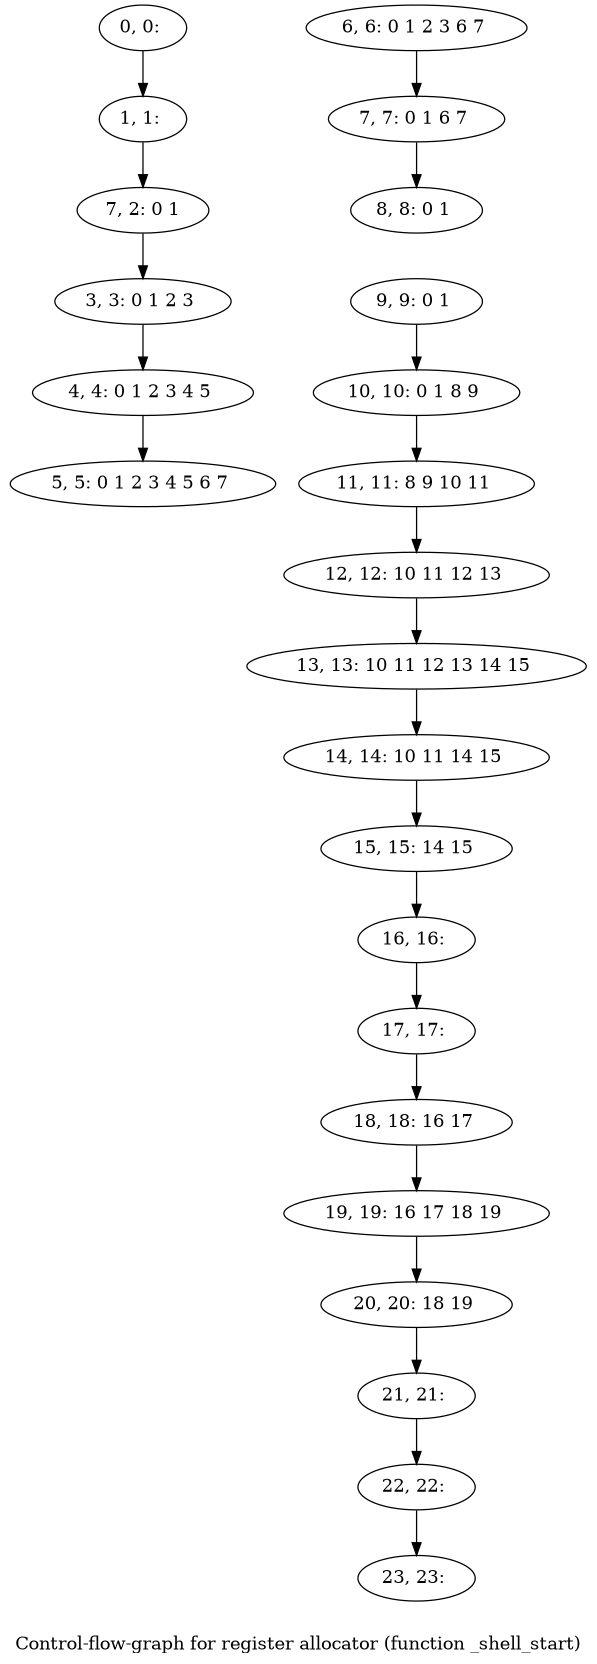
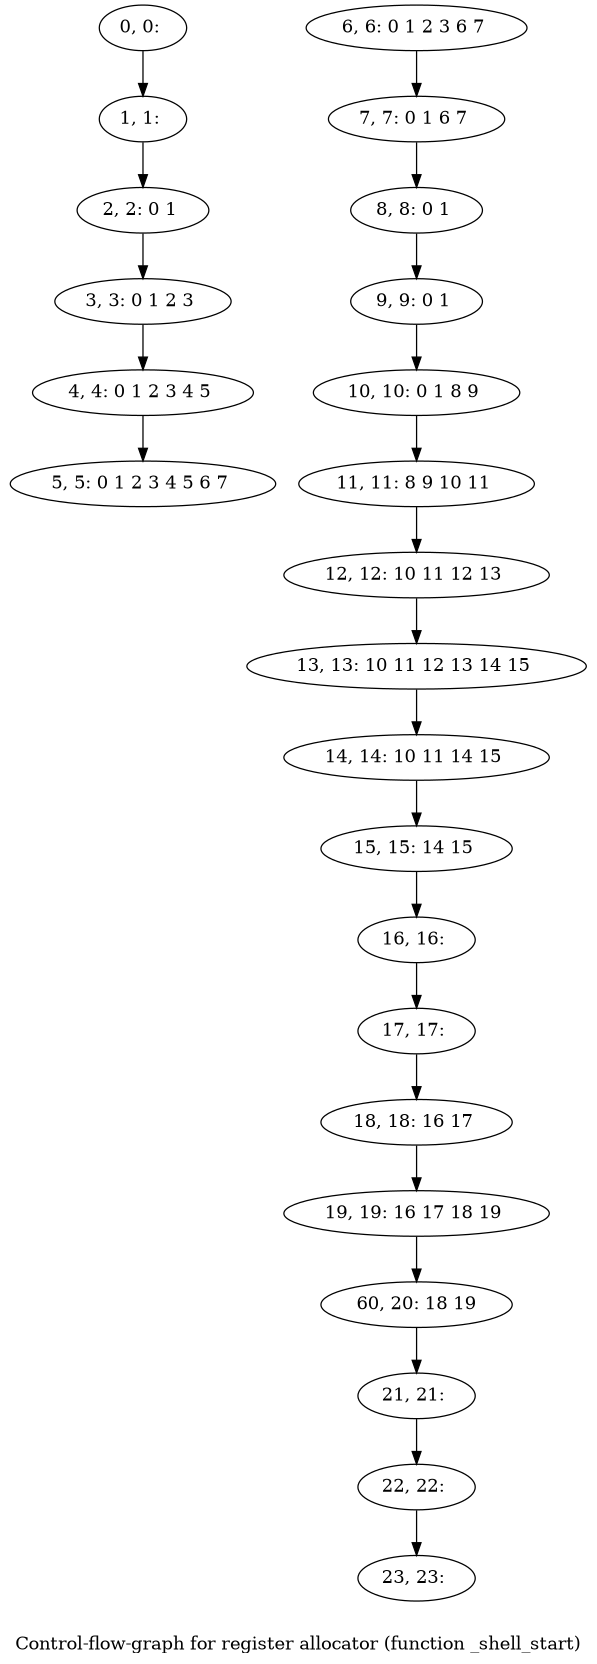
(143, 210) -> (143, 210)
none -> (417, 250)
(417, 1305) -> (417, 1305)
